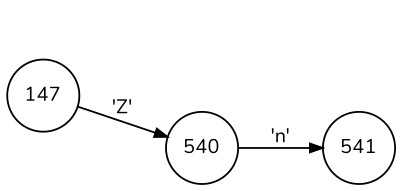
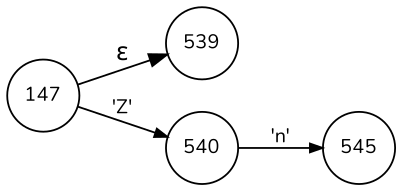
none -> (202, 43)
(359, 148) -> (359, 148)
